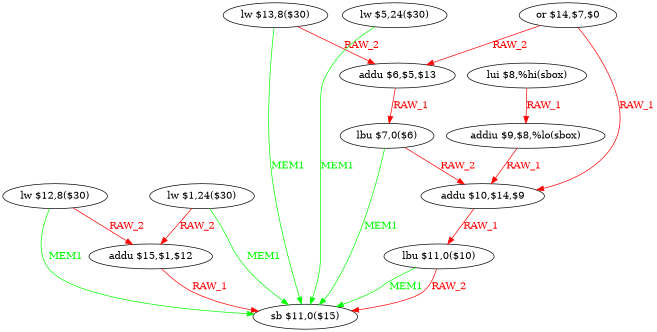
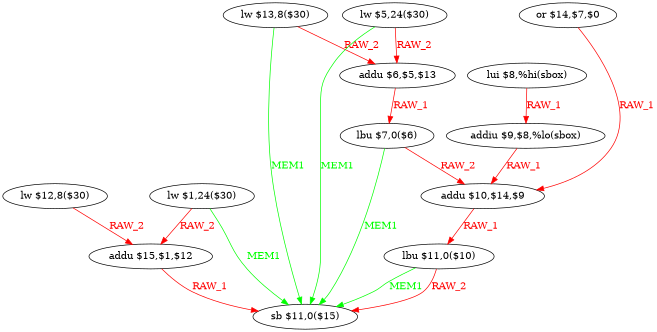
(487, 44) -> (396, 42)
(114, 297) -> none
